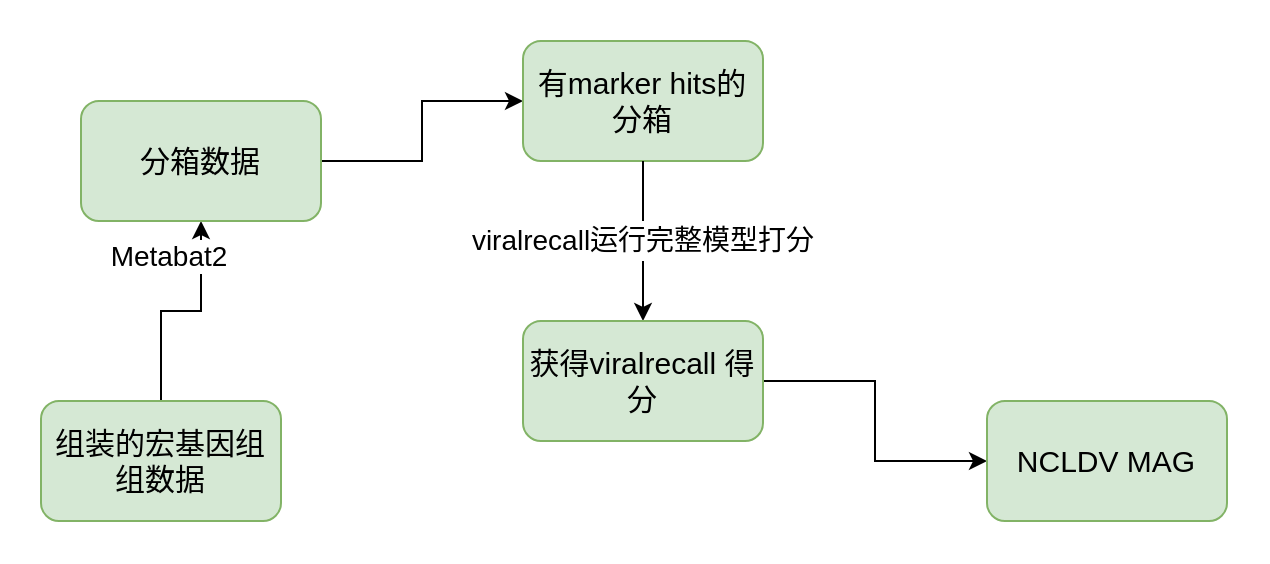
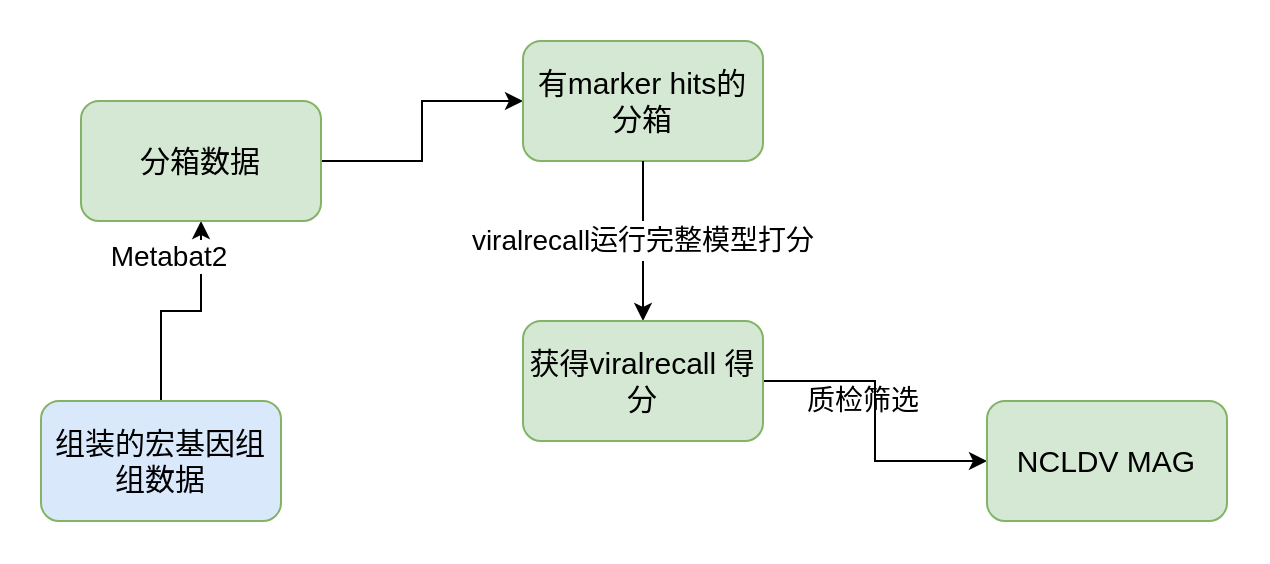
none -> (863, 401)
(161, 461) -> (161, 461)
